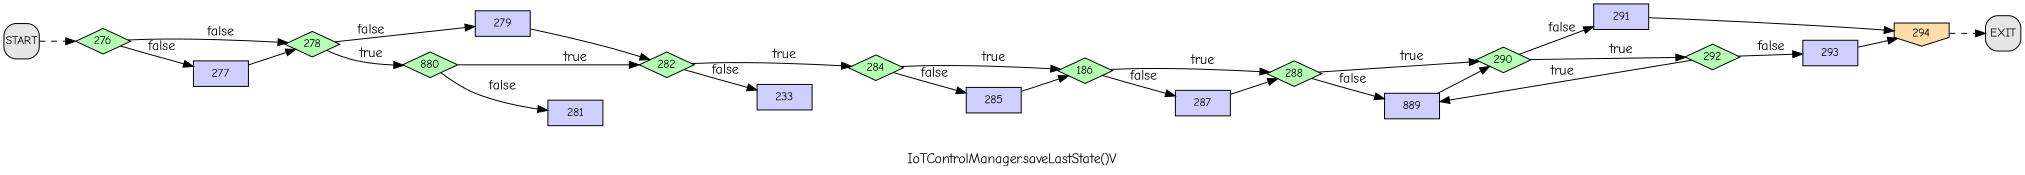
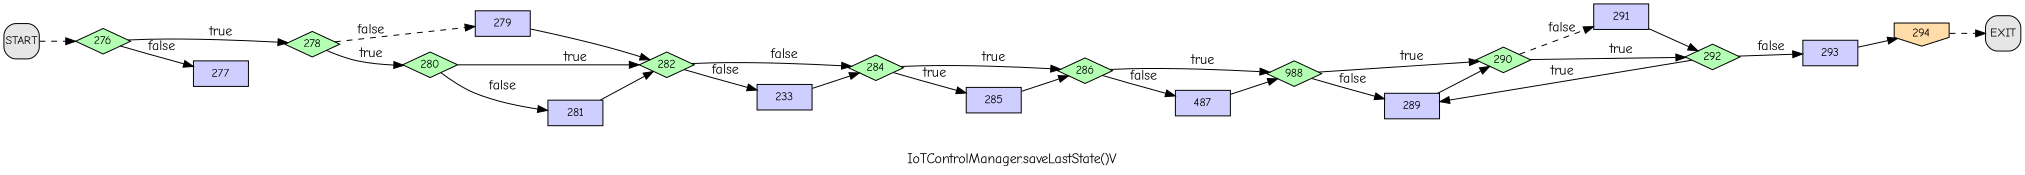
(1767, 23) -> (1669, 38)
(221, 32) -> (221, 32)
(400, 35) -> (400, 35)
(1552, 42) -> (1552, 42)
(785, 54) -> (785, 54)
(267, 59) -> none
(430, 65) -> (430, 65)
(1085, 71) -> (1085, 71)
(935, 73) -> (935, 73)
(1294, 74) -> (1294, 74)
none -> (831, 82)
none -> (622, 88)
(1203, 103) -> (1203, 103)
(1412, 106) -> (1412, 106)
